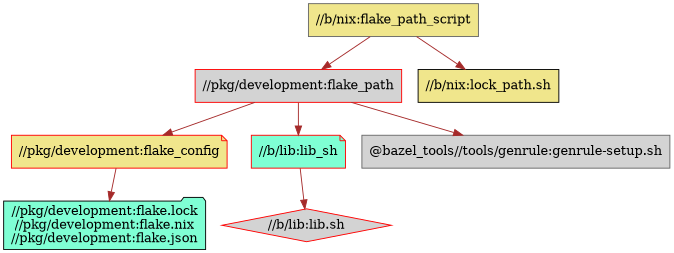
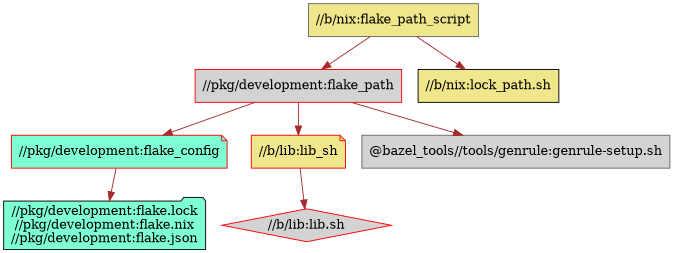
(119, 152) -> (119, 152)
(298, 152) -> (298, 152)
